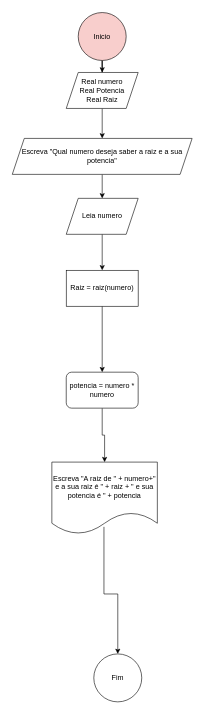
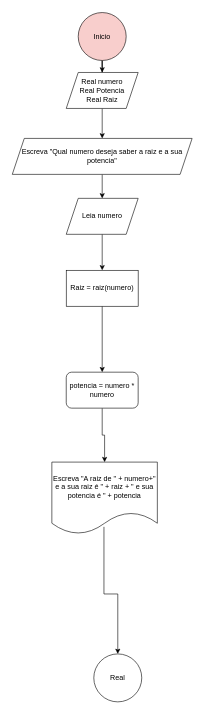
(118, 678) -> (118, 678)
